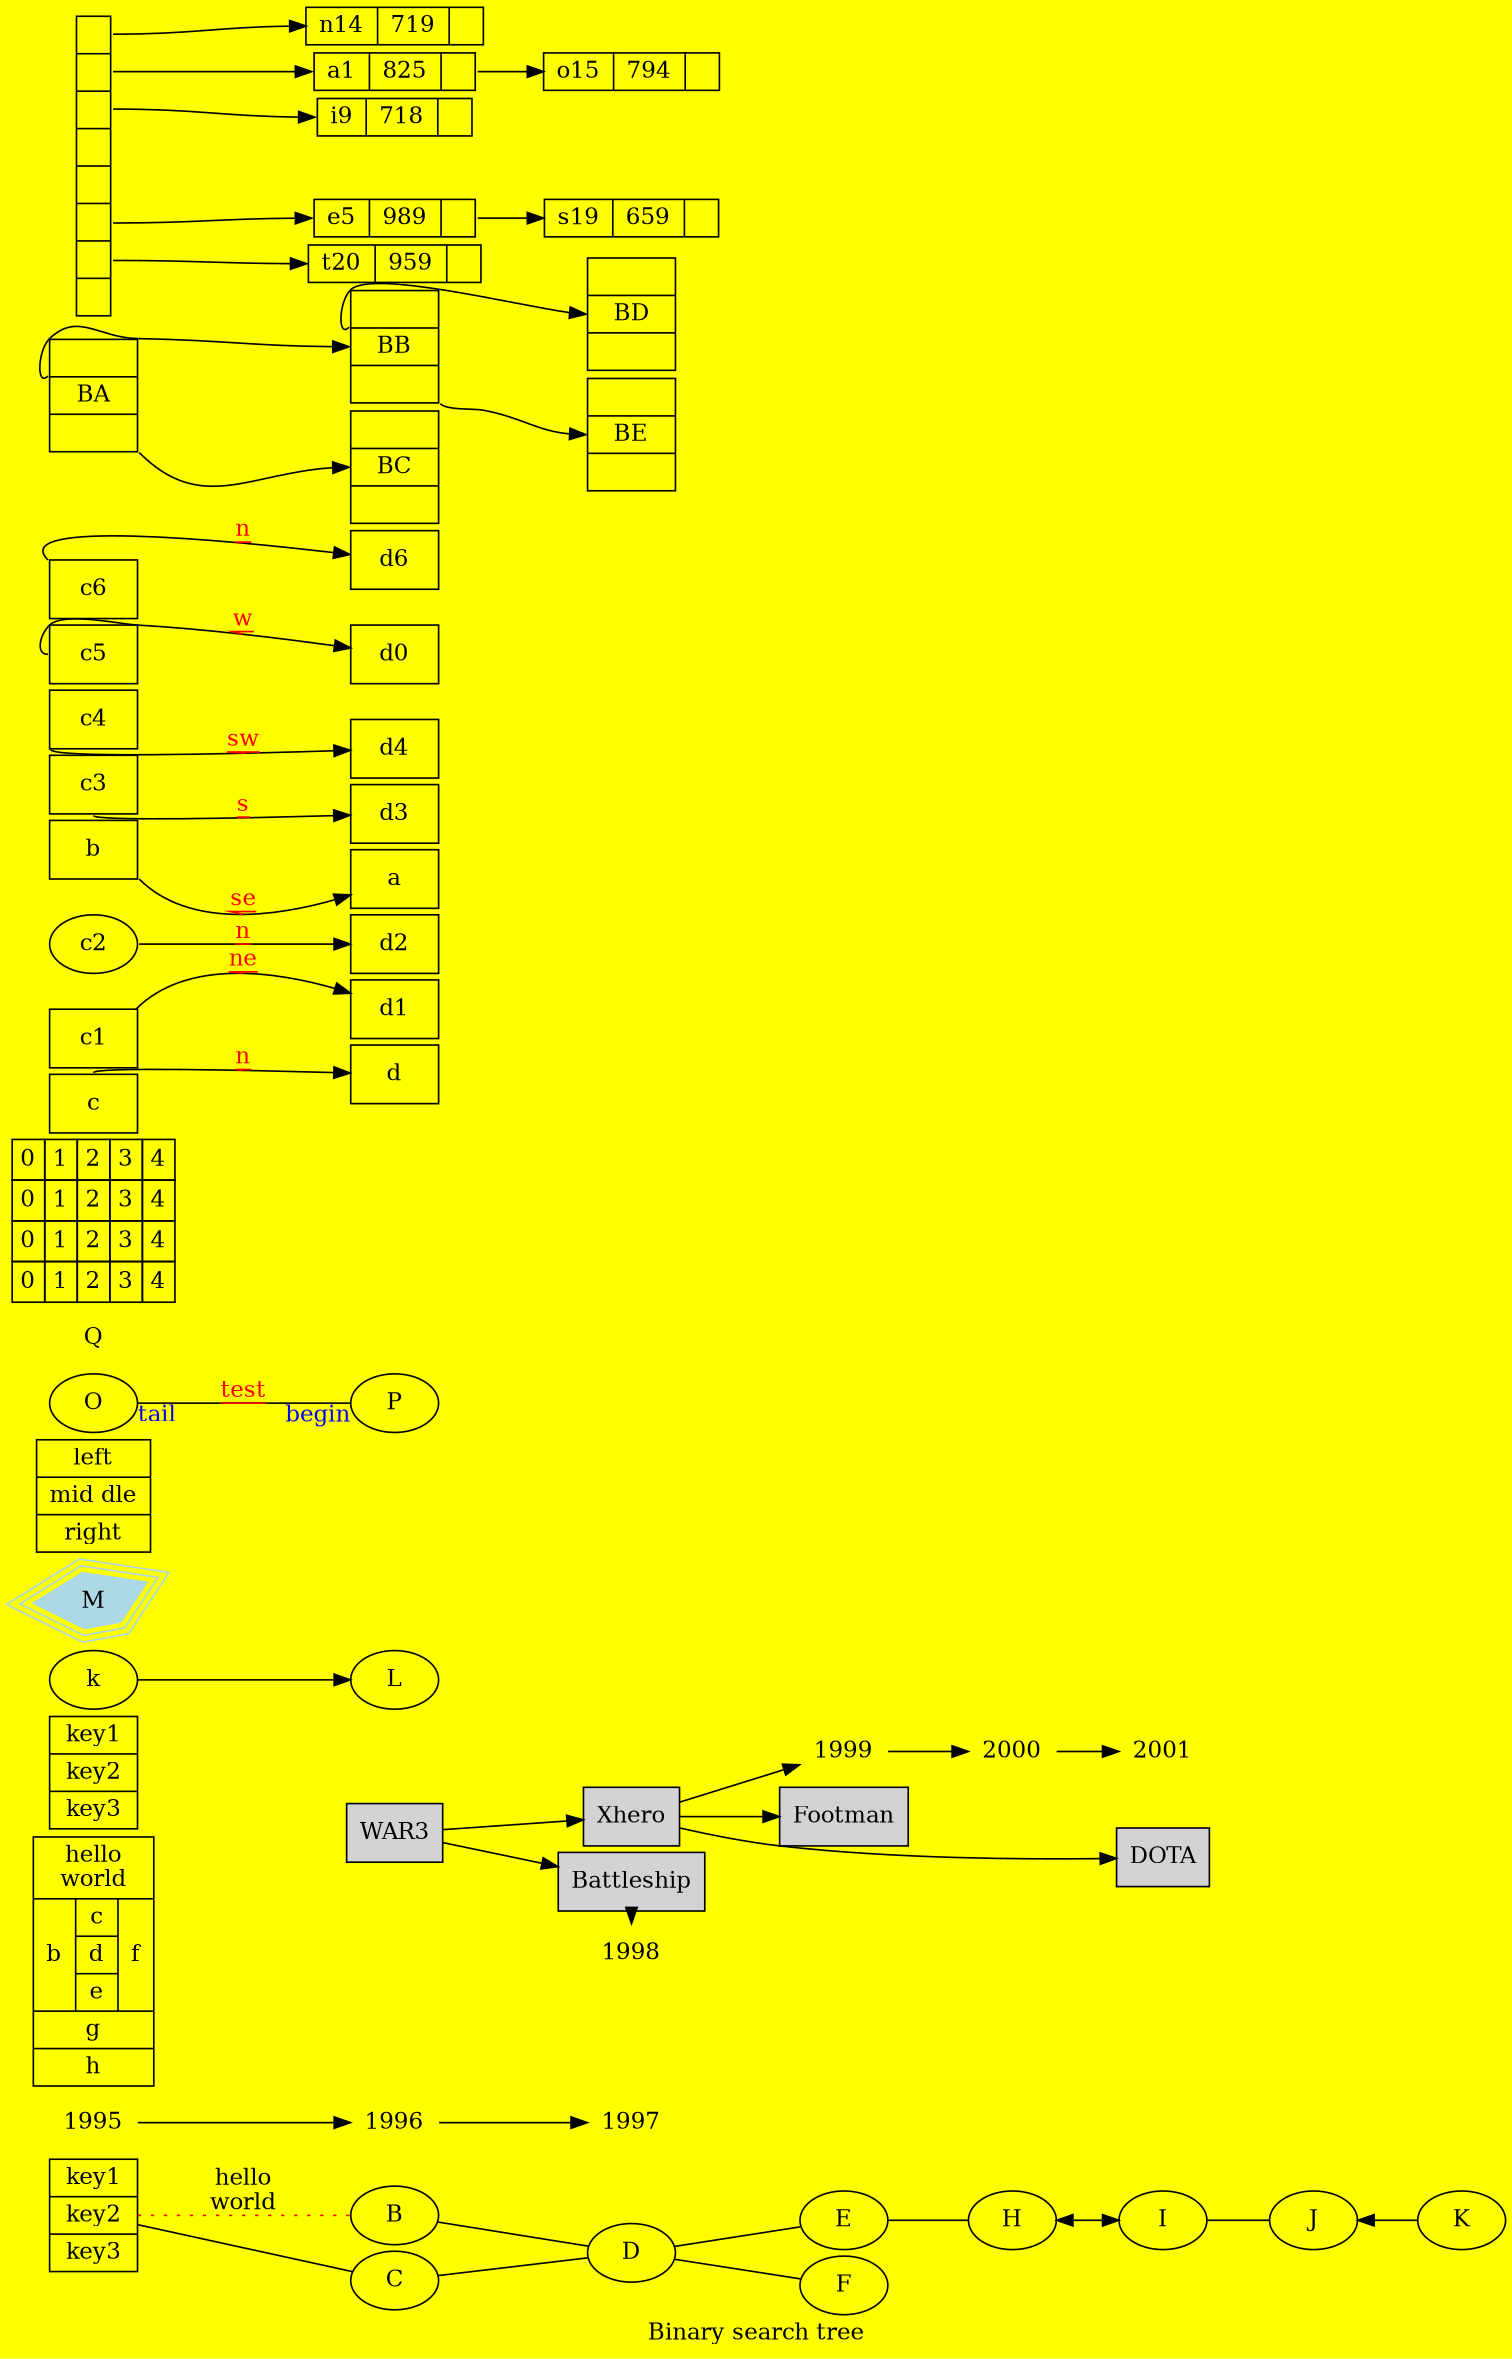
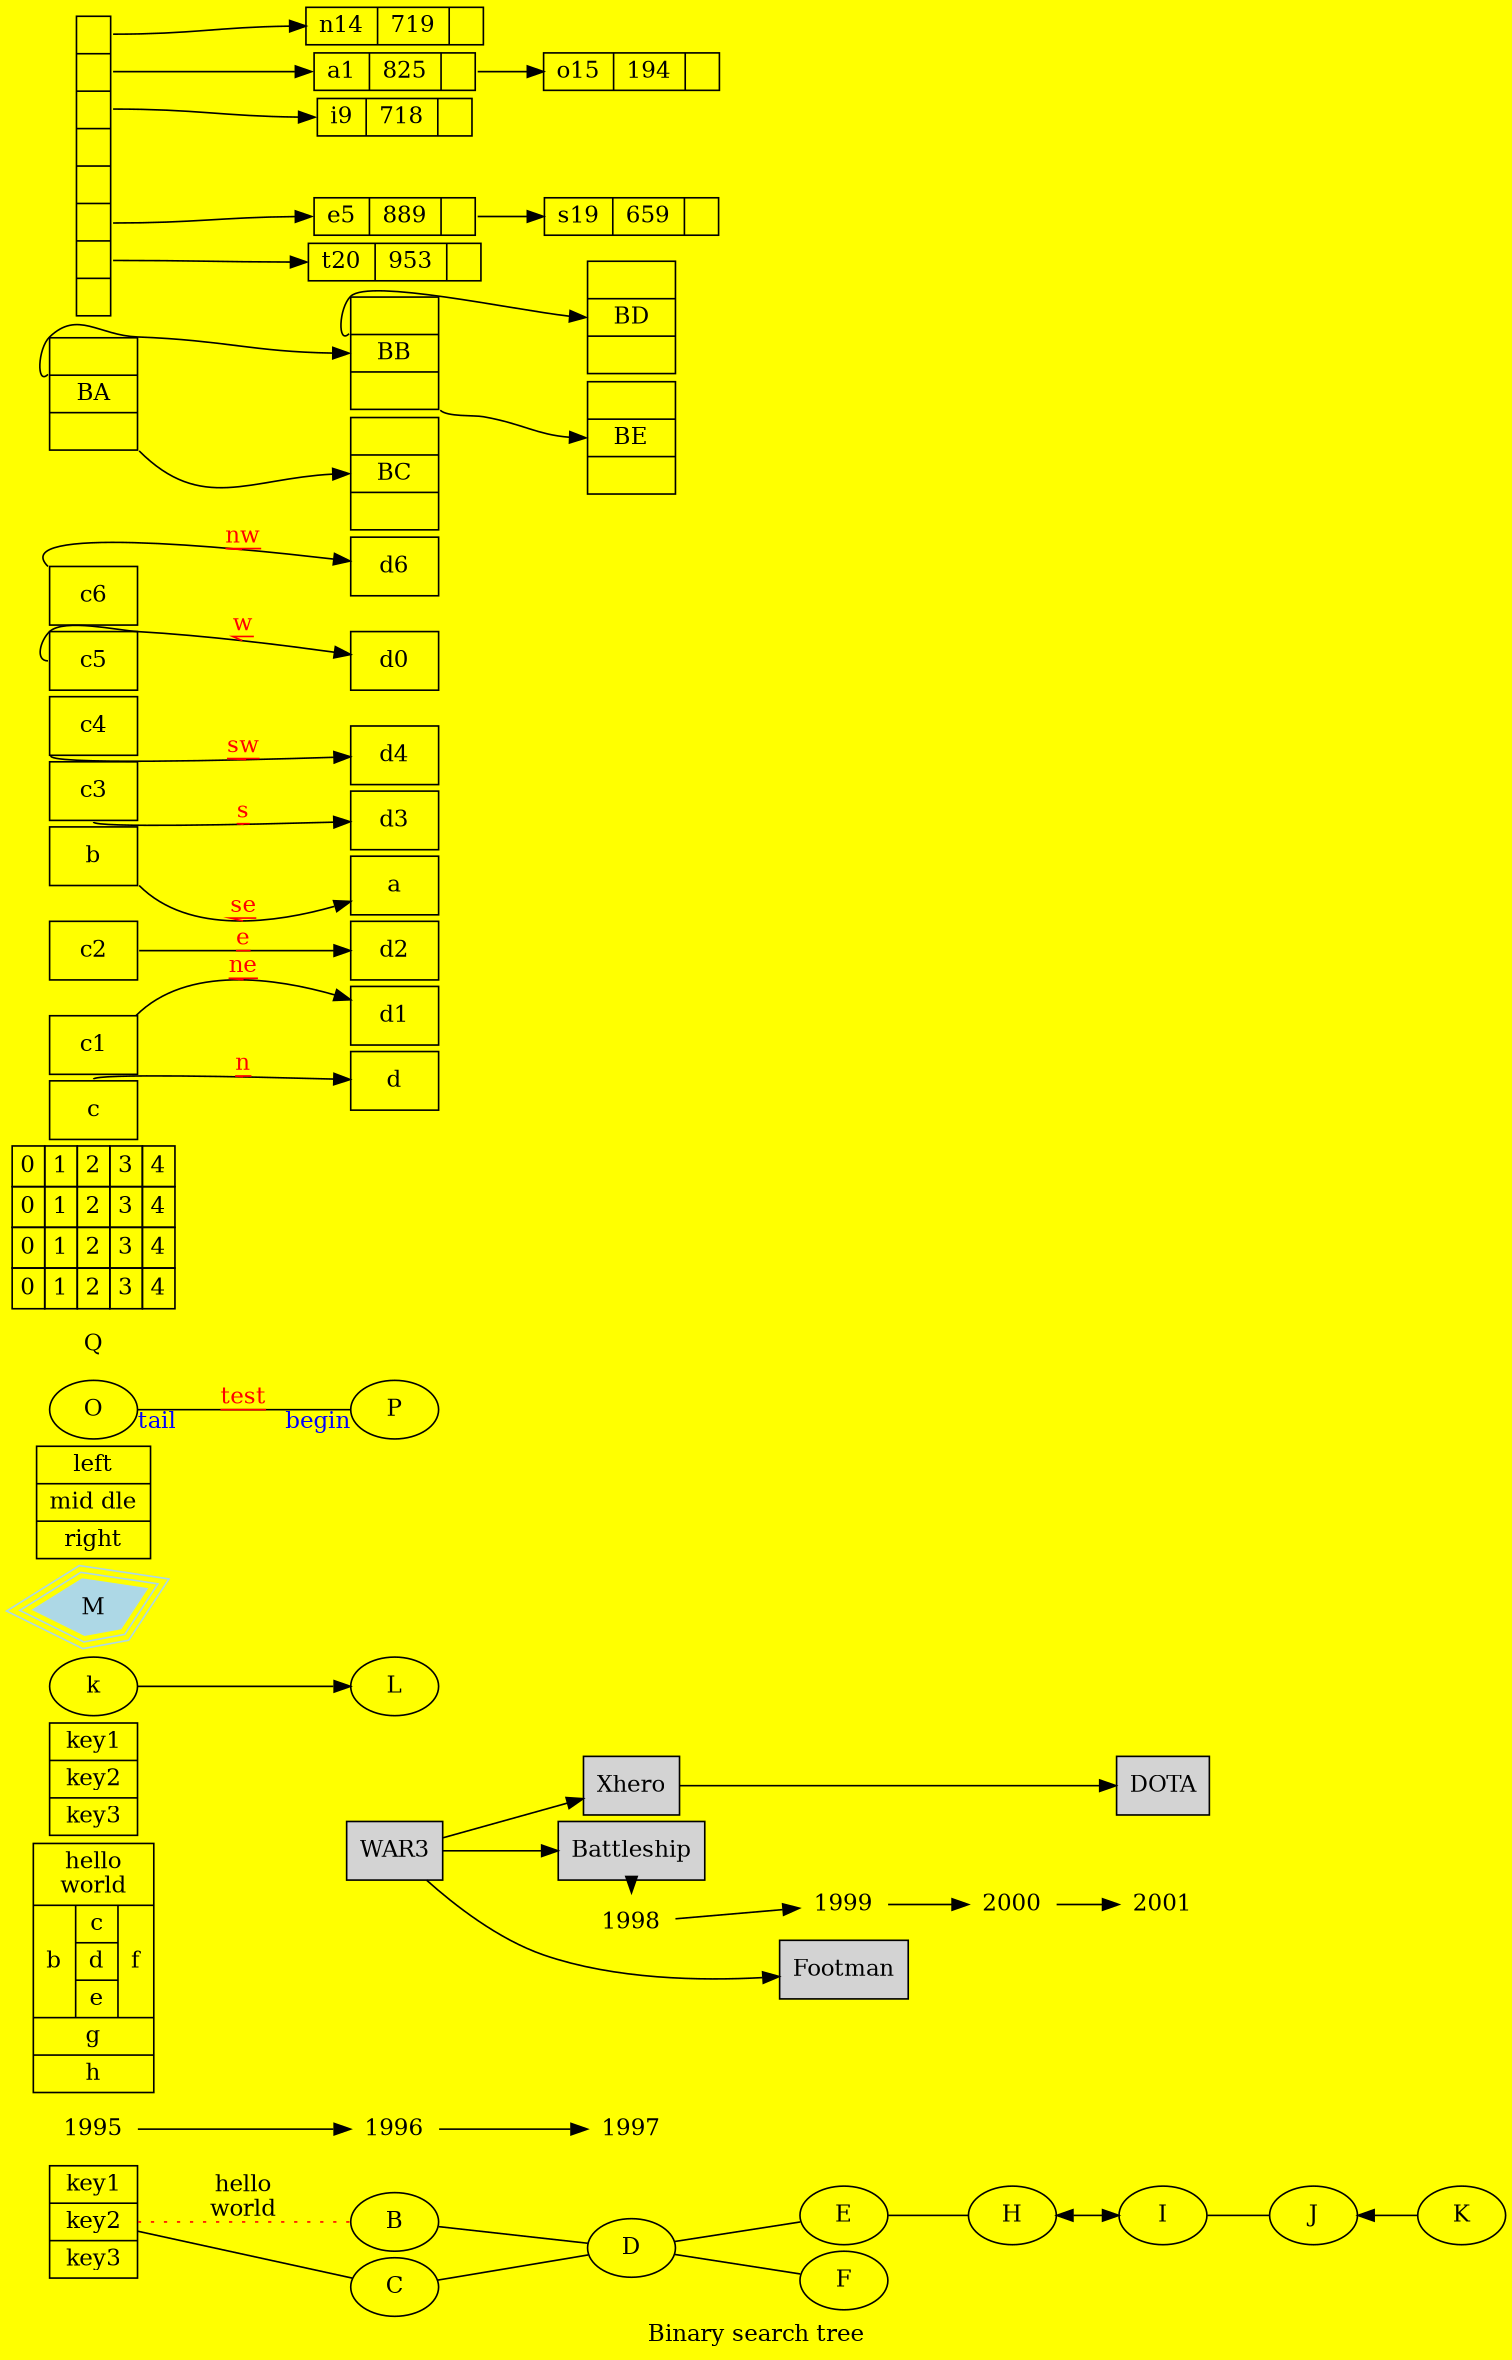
(649, 71) -> (649, 71)
(405, 217) -> (405, 216)
(411, 263) -> (411, 261)
(243, 530) -> (243, 536)
(243, 932) -> (243, 938)
(94, 944) -> (94, 951)
(732, 1786) -> (729, 1914)
(721, 1817) -> (583, 1966)
